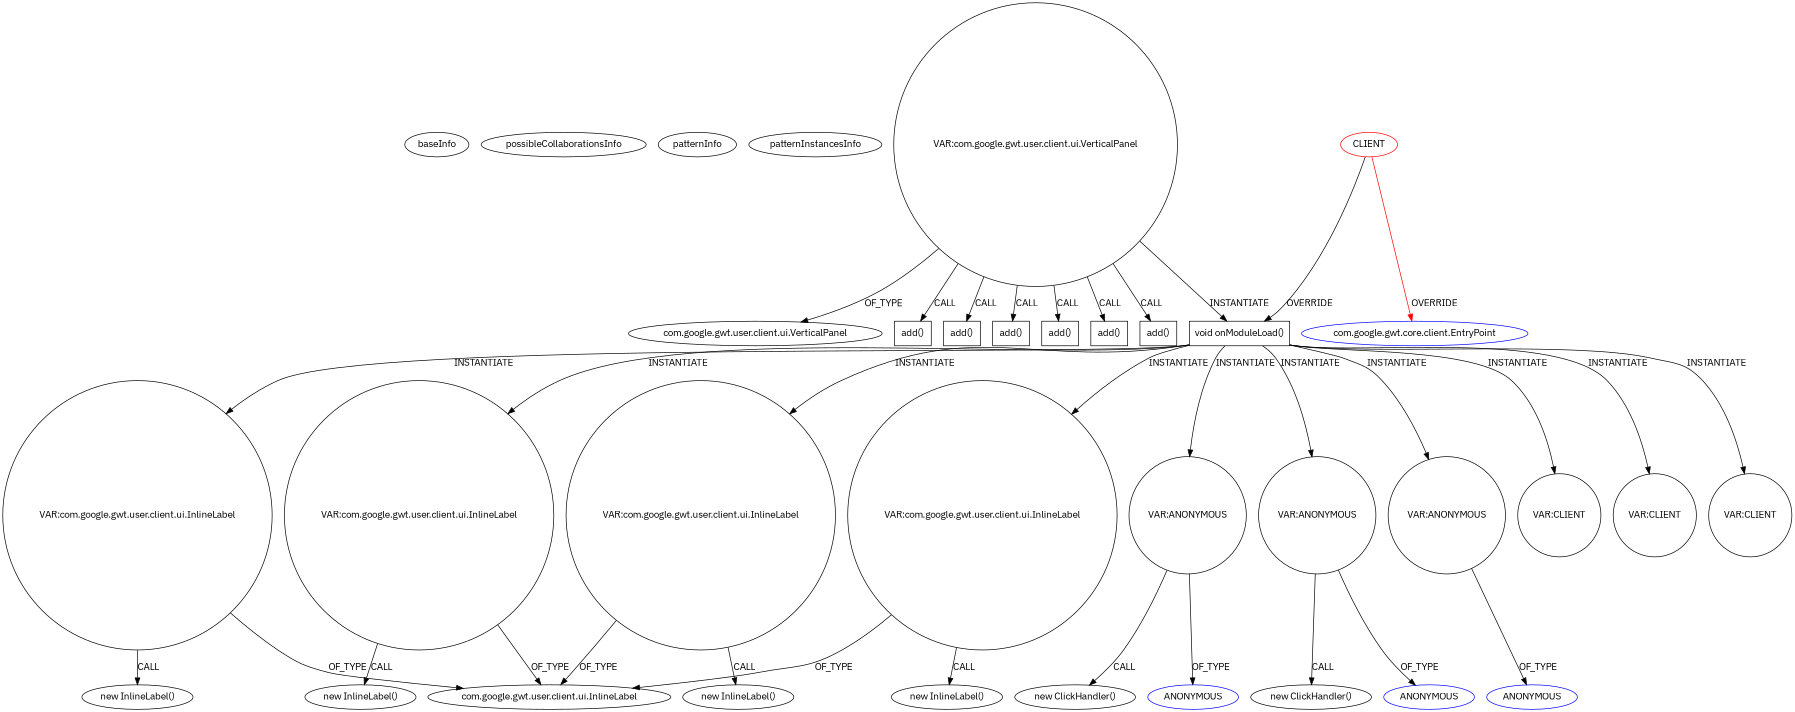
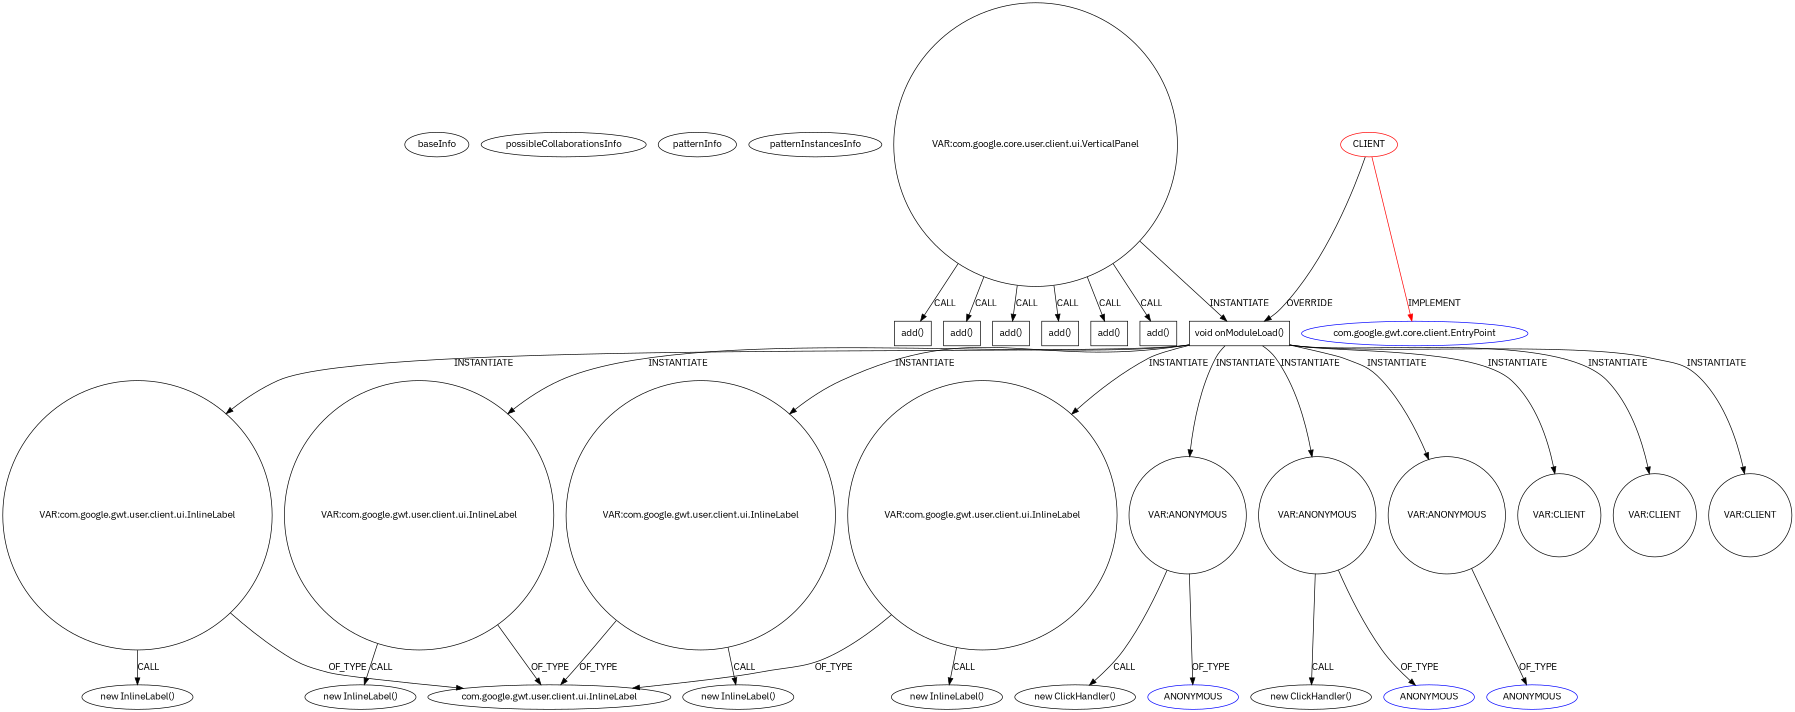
(1036, 145) -> (1036, 145)
(1435, 304) -> (1435, 304)
(755, 333) -> none
